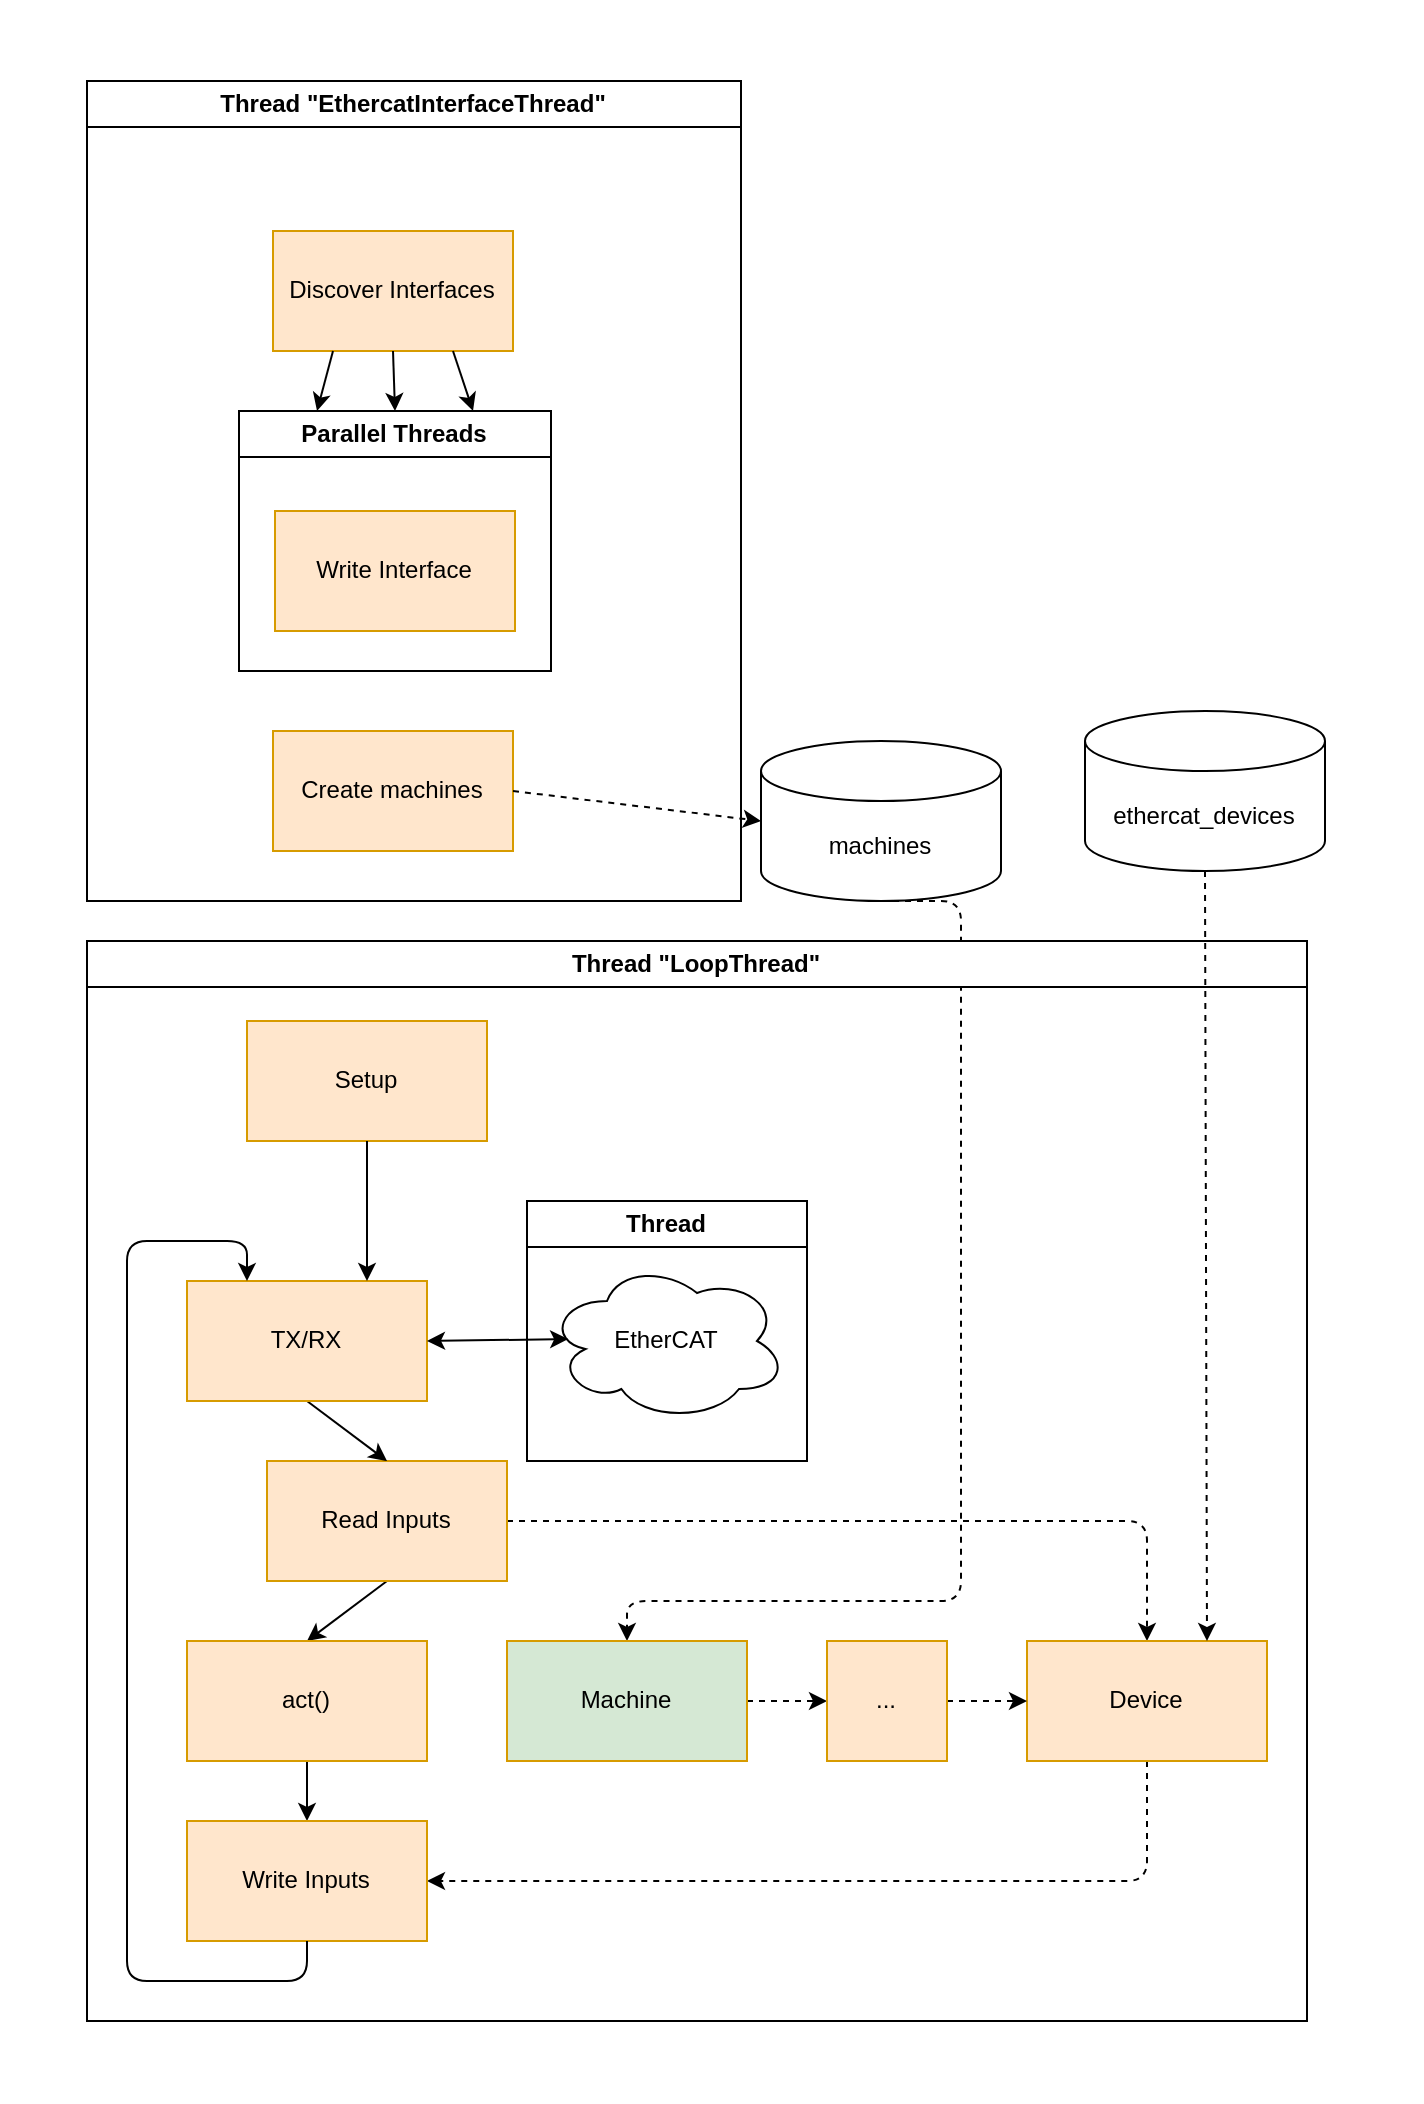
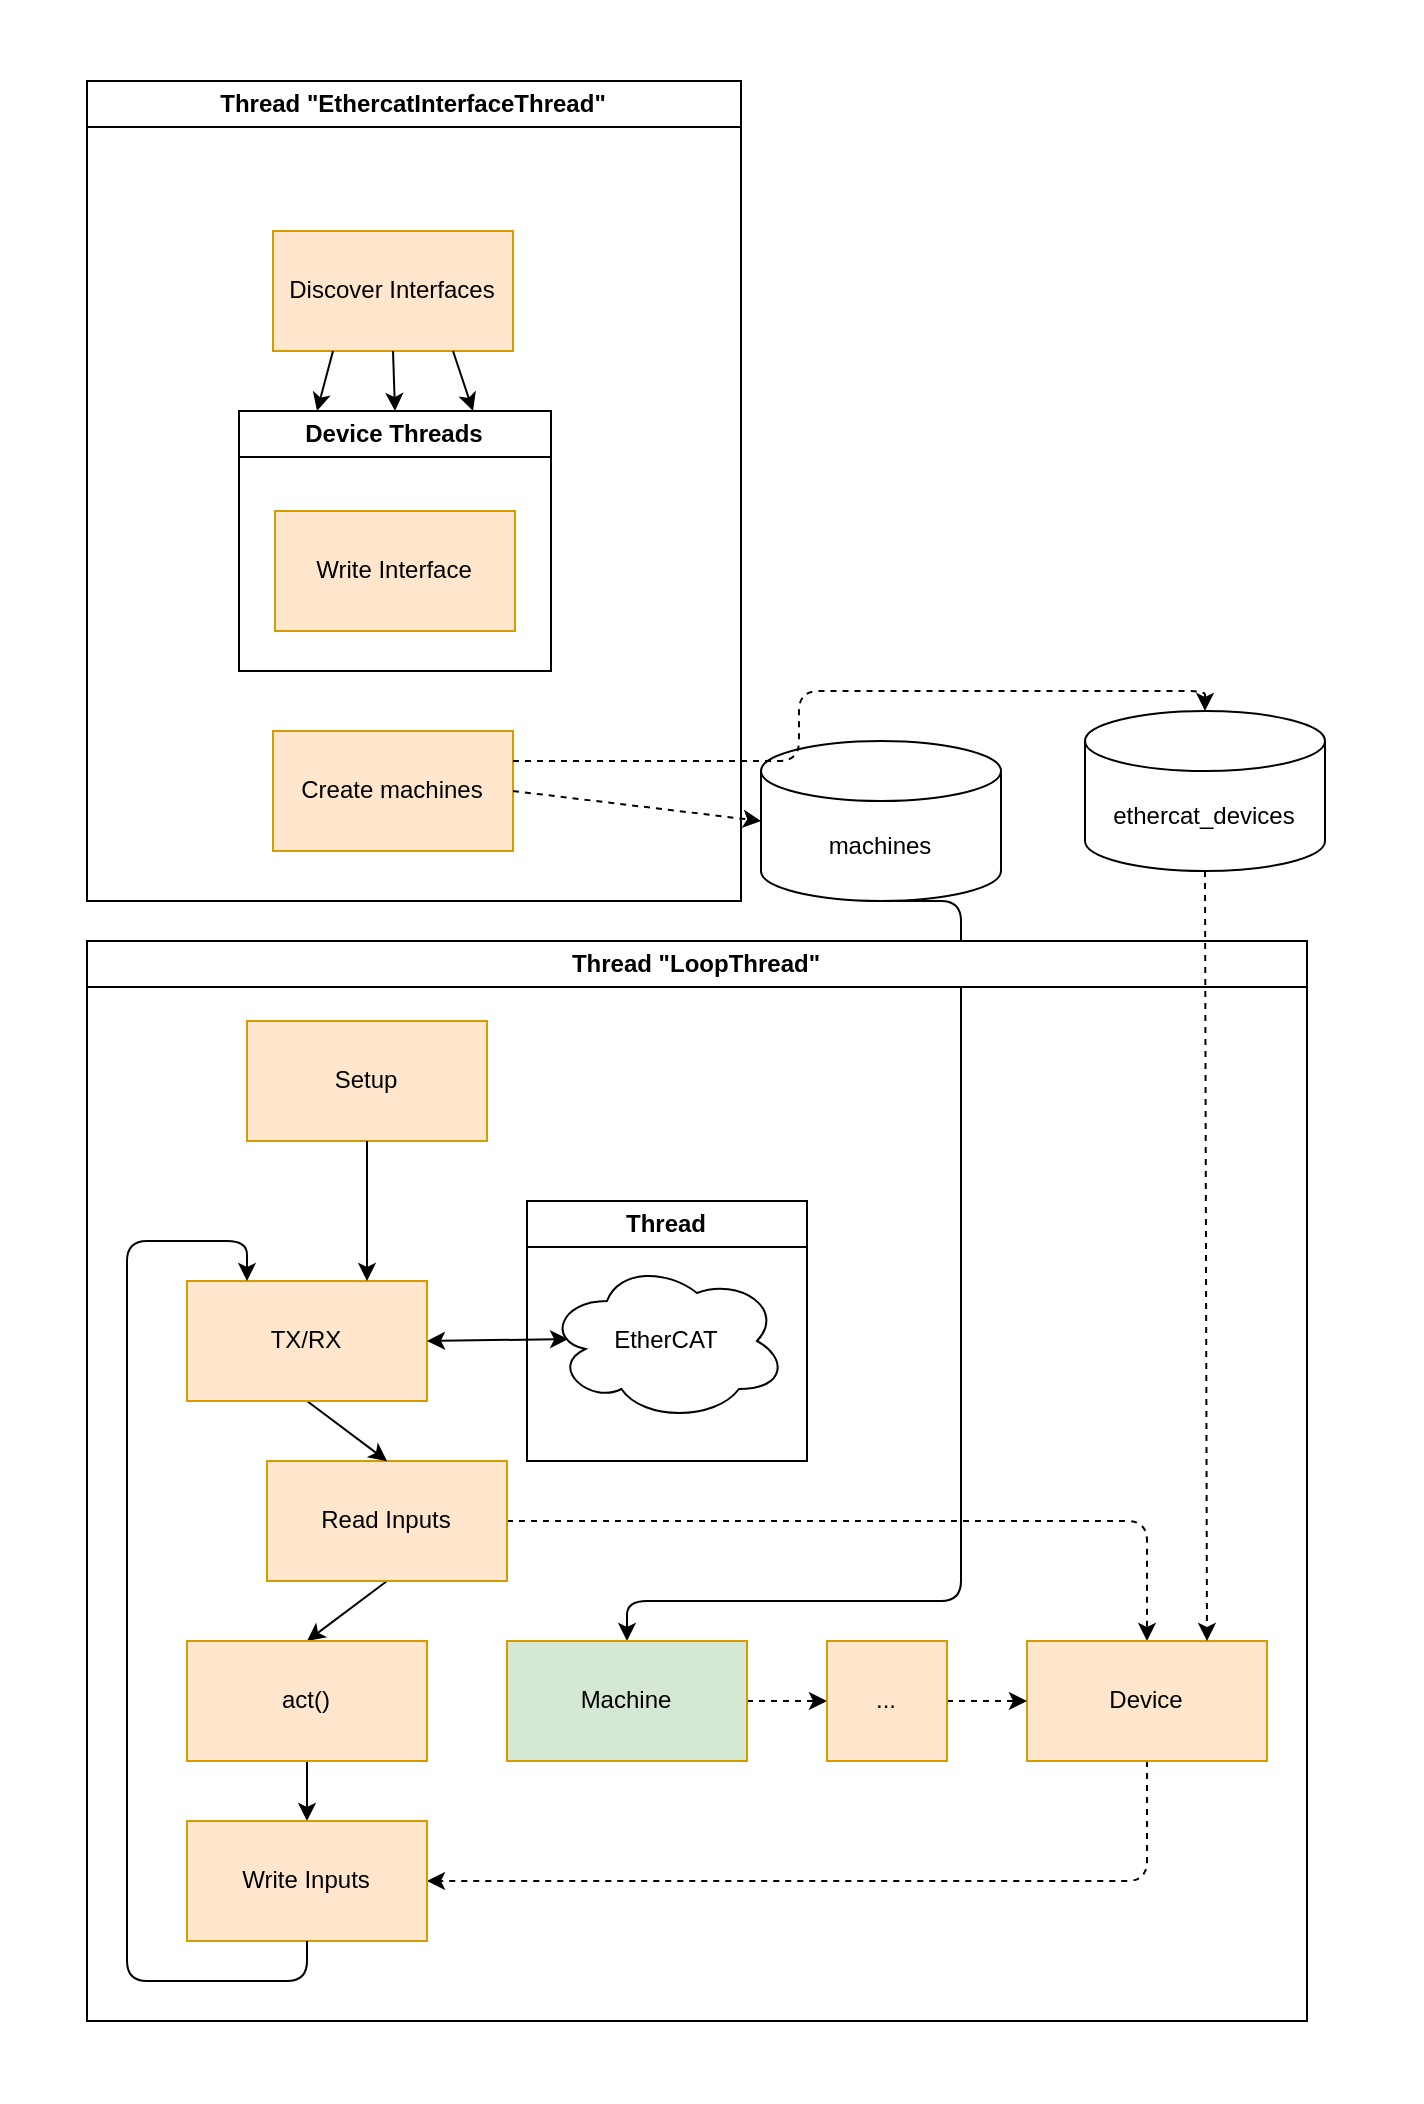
(395, 435) -> (395, 435)
none -> (954, 691)
(961, 1462) -> (961, 1462)
